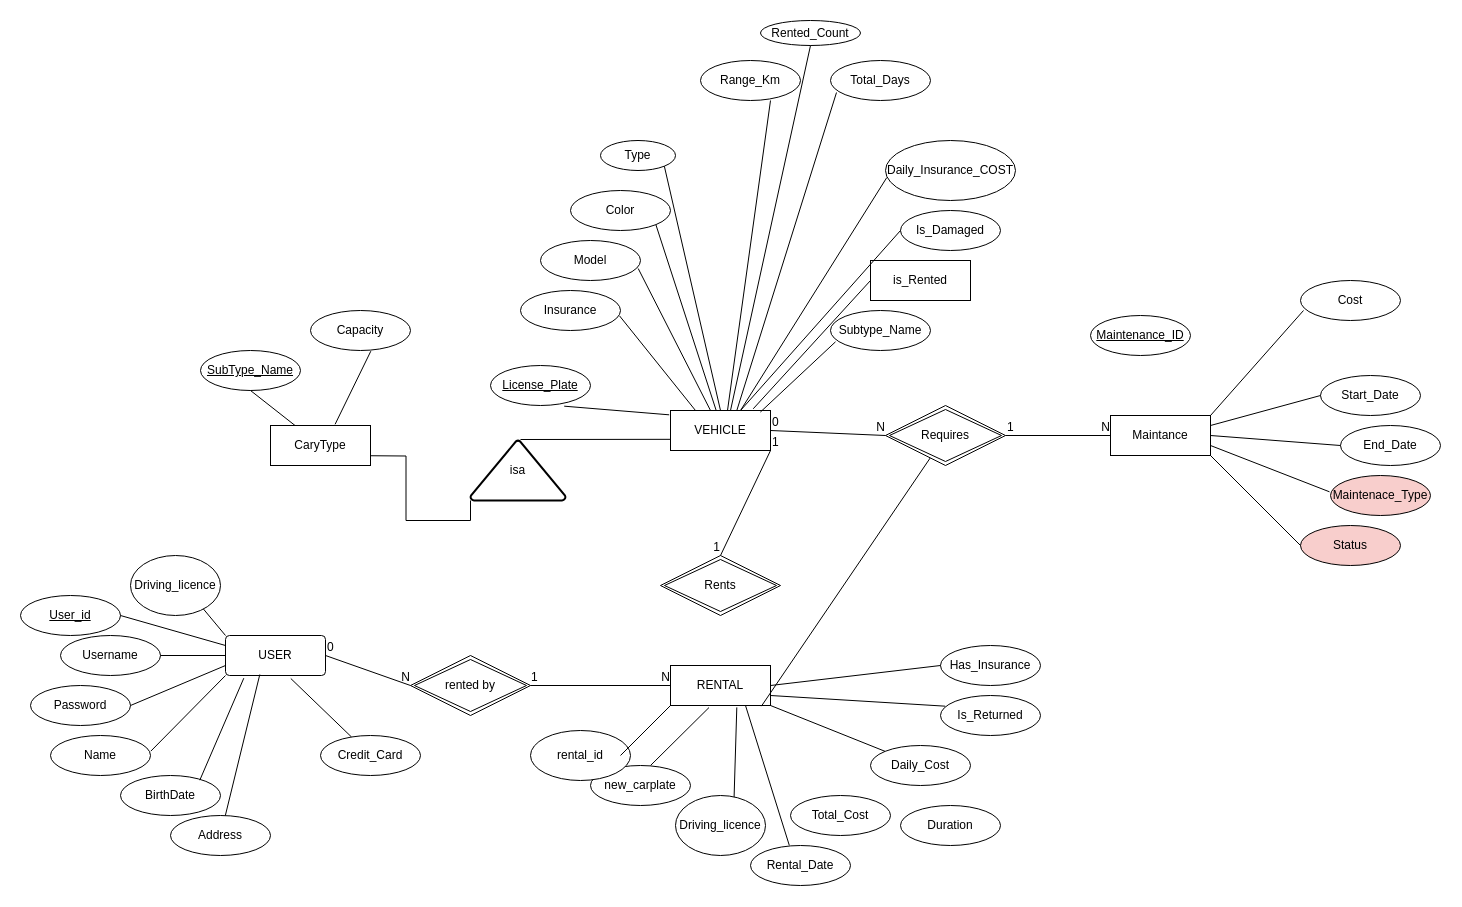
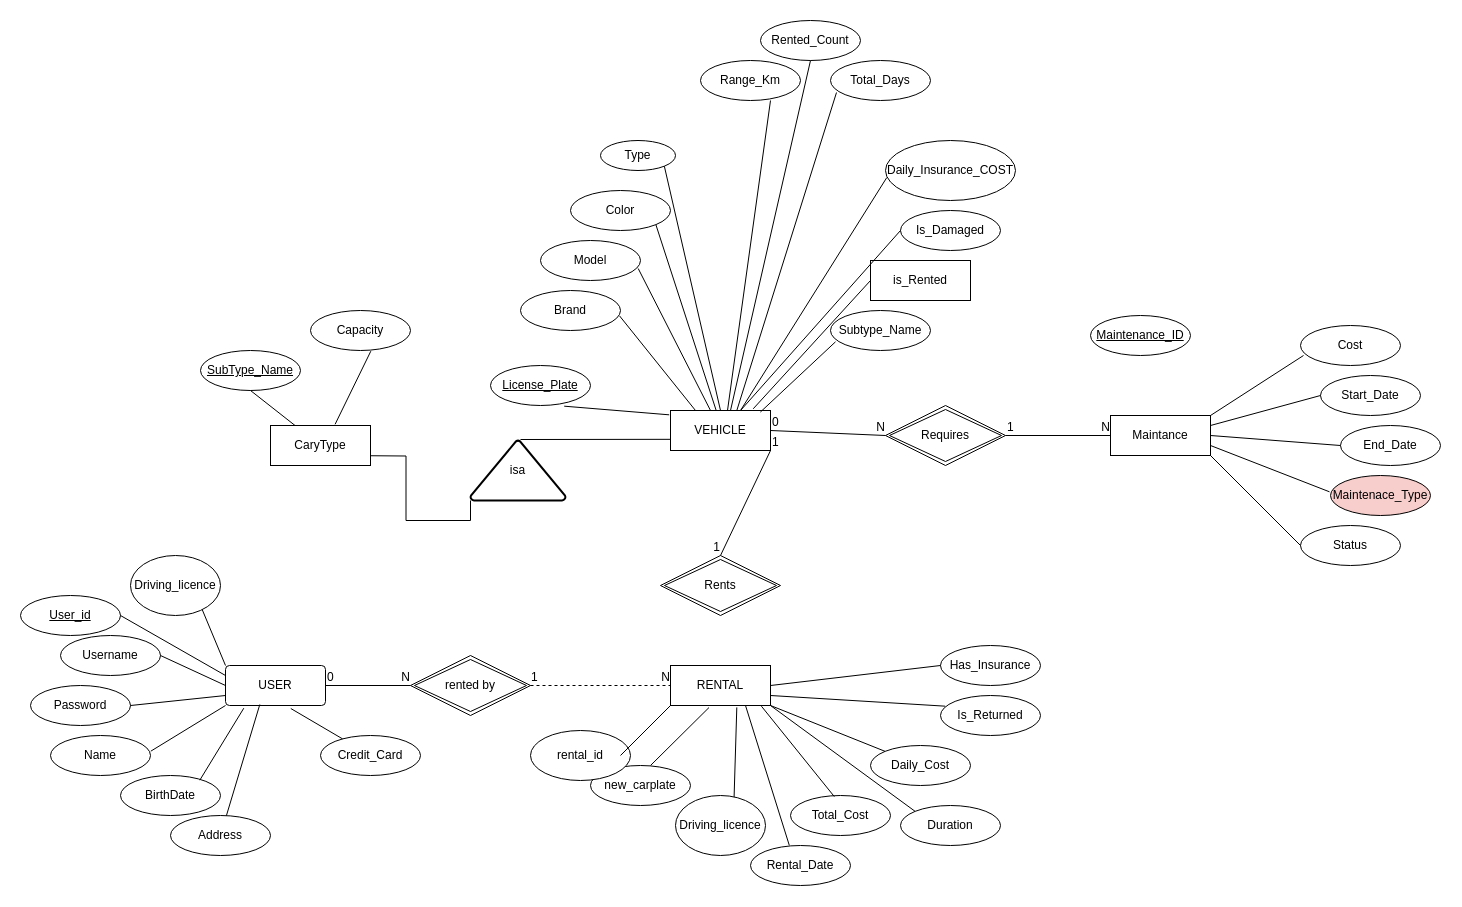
(811, 33) -> (811, 41)
(1351, 301) -> (1351, 346)
(571, 311) -> (571, 311)
(1351, 546) -> (1351, 546)
(846, 582) -> (797, 751)
(276, 656) -> (276, 686)
(601, 686) -> (601, 686)
none -> (843, 759)
